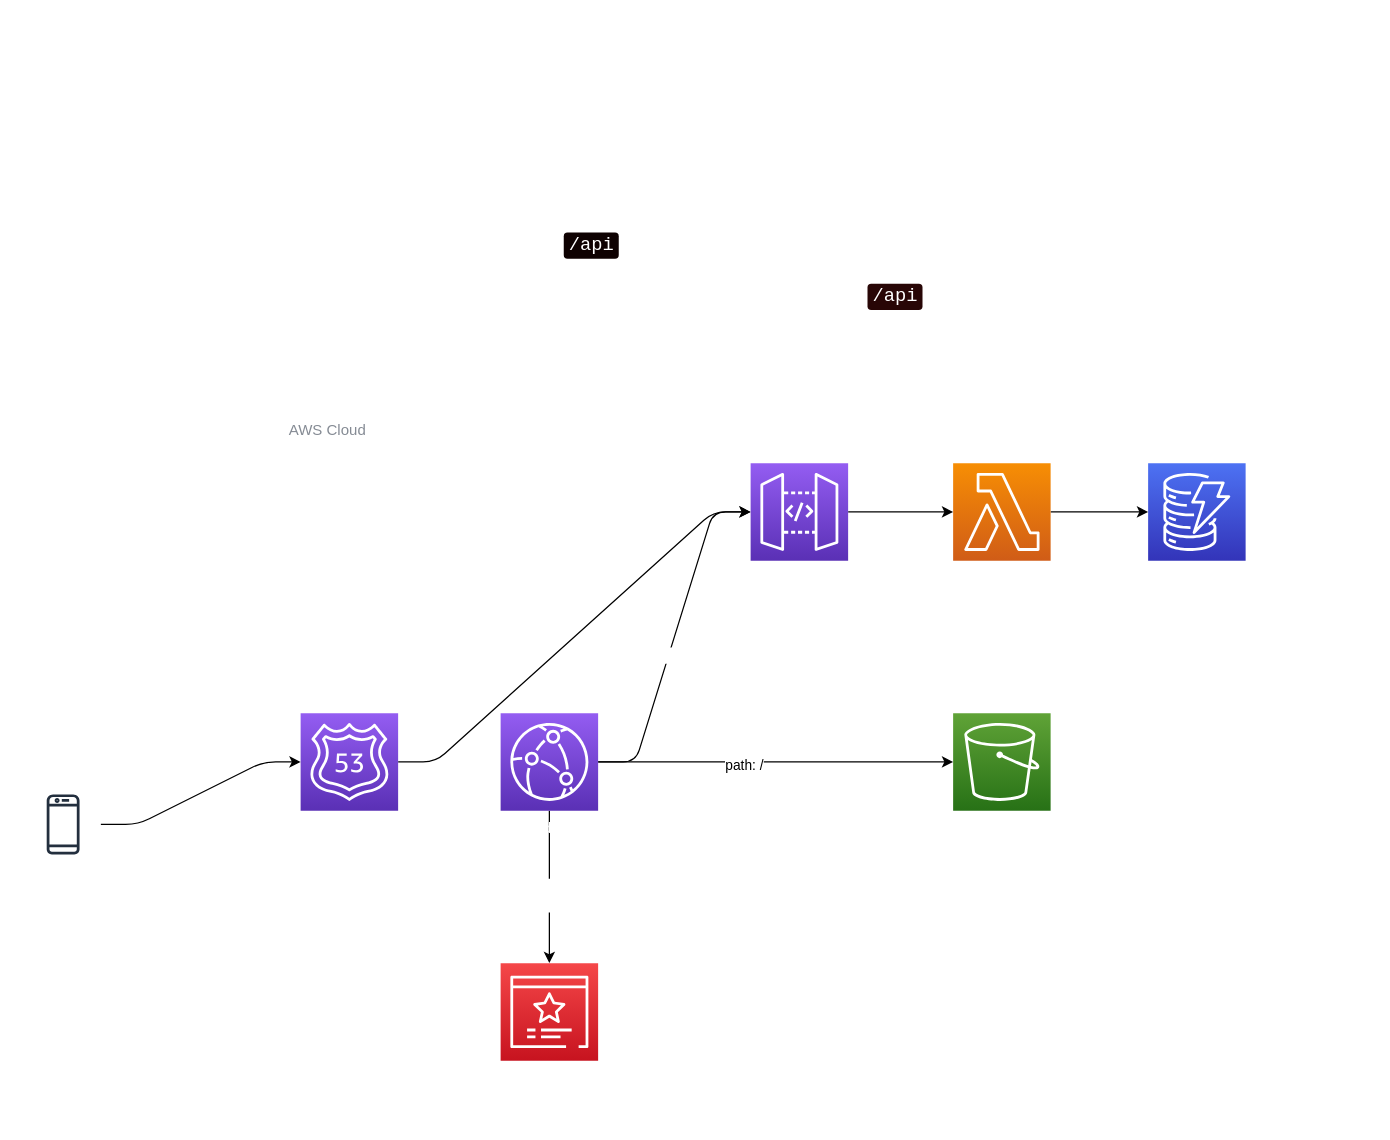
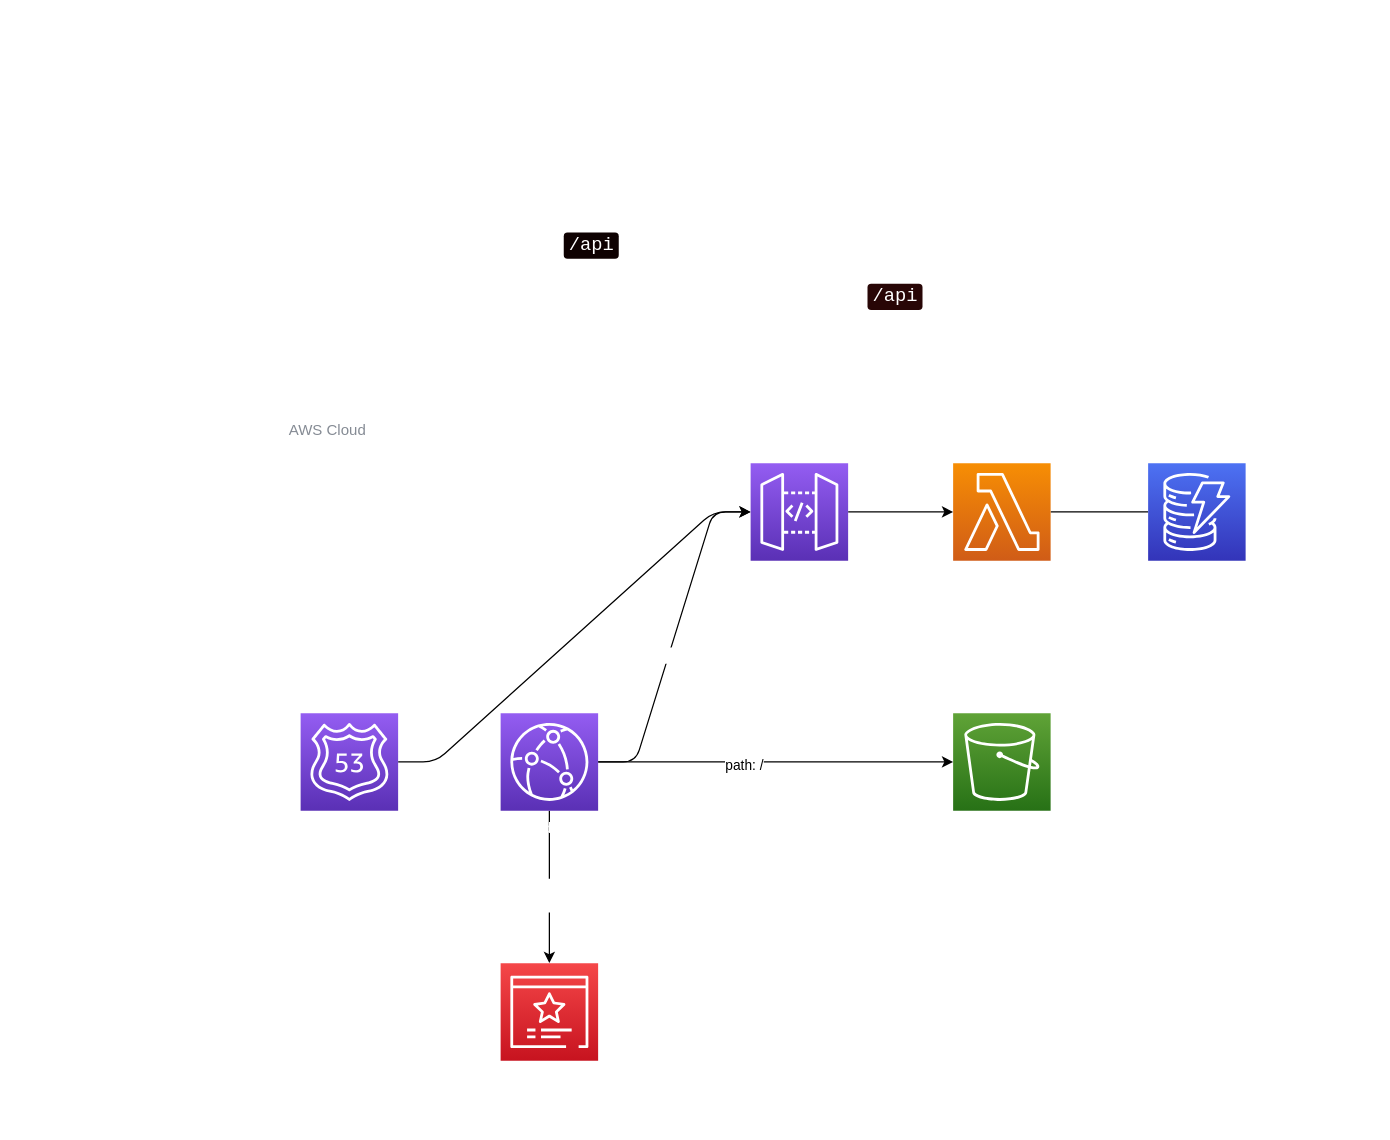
(1138, 512) -> (1141, 512)
(197, 795) -> none
(63, 824) -> none
